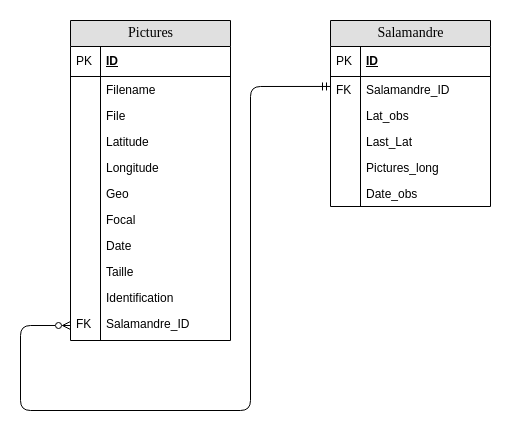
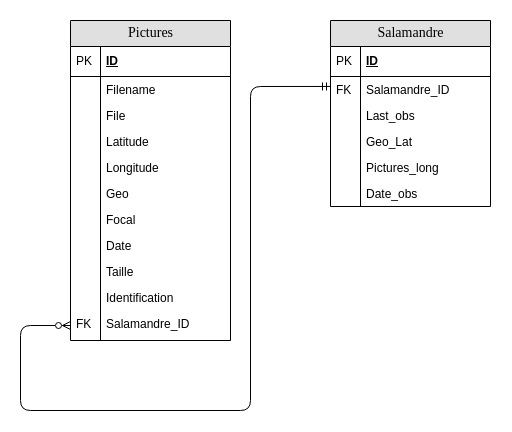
(390, 117) -> (393, 117)
(393, 143) -> (390, 143)
